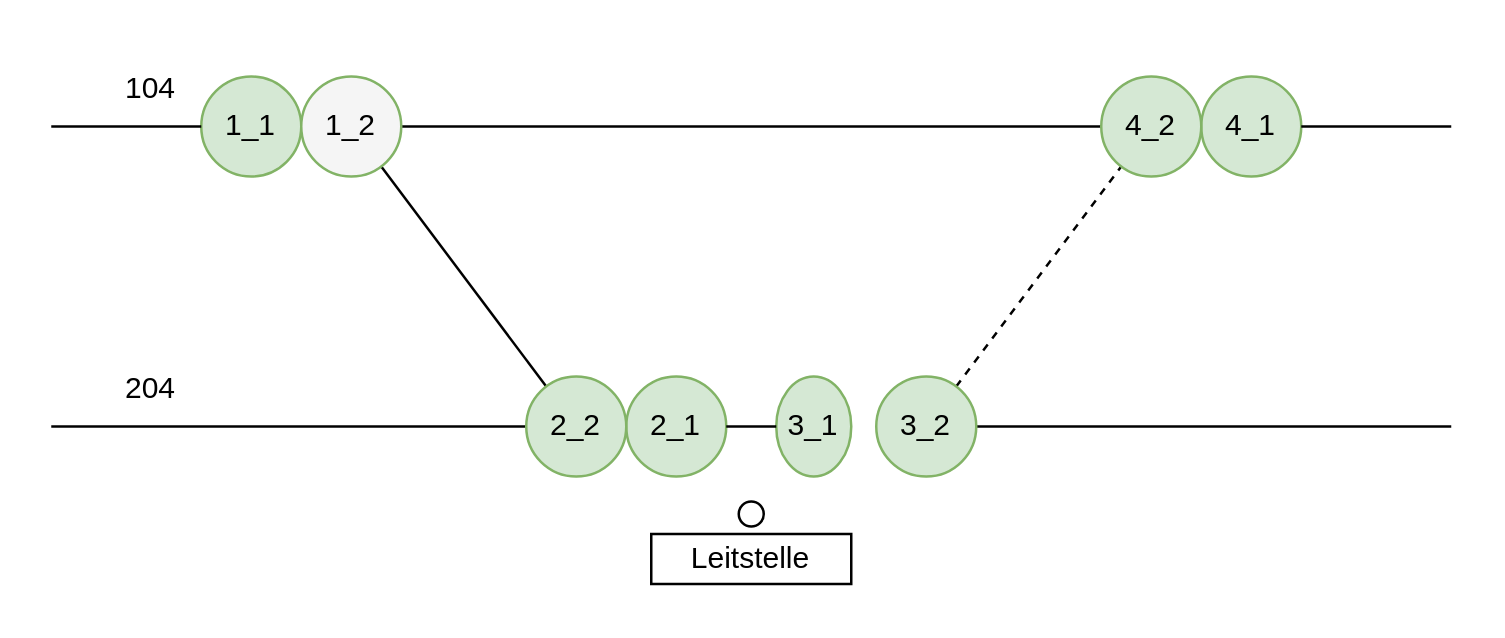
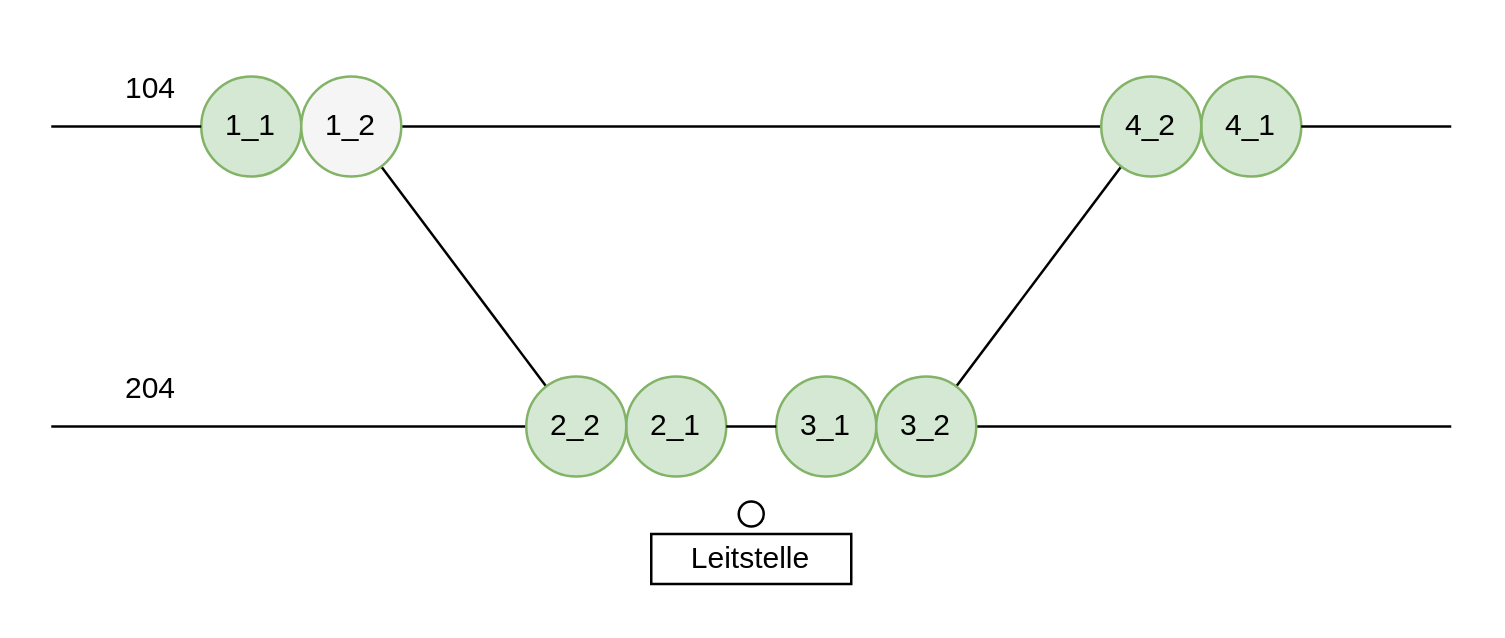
(1038, 277) -> (1038, 277)
(814, 426) -> (826, 426)
